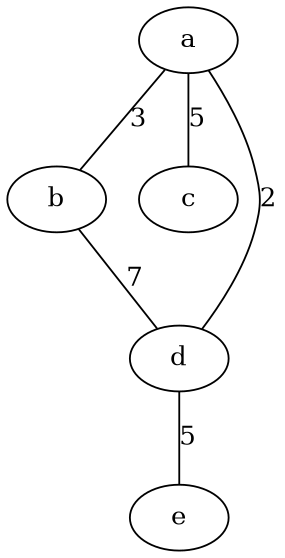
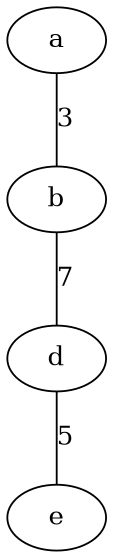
(188, 199) -> none
(260, 201) -> none
